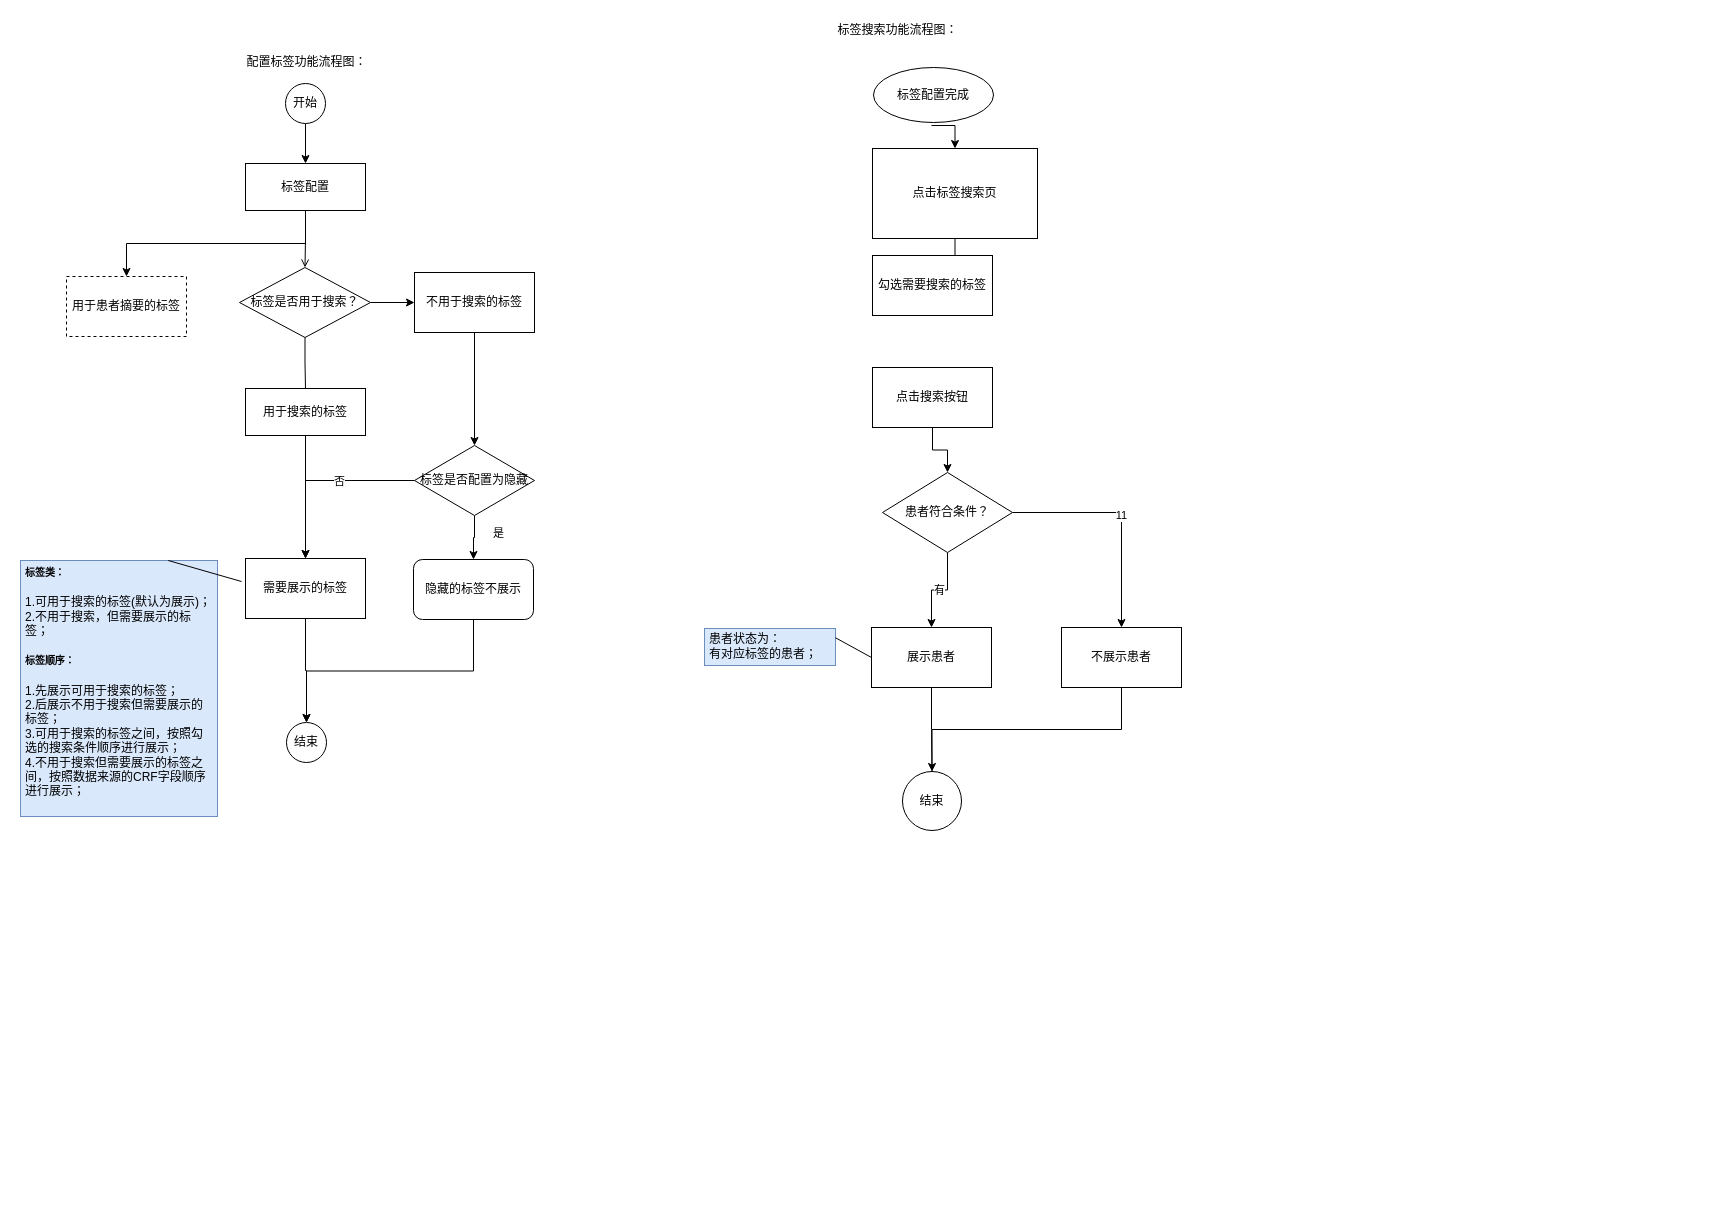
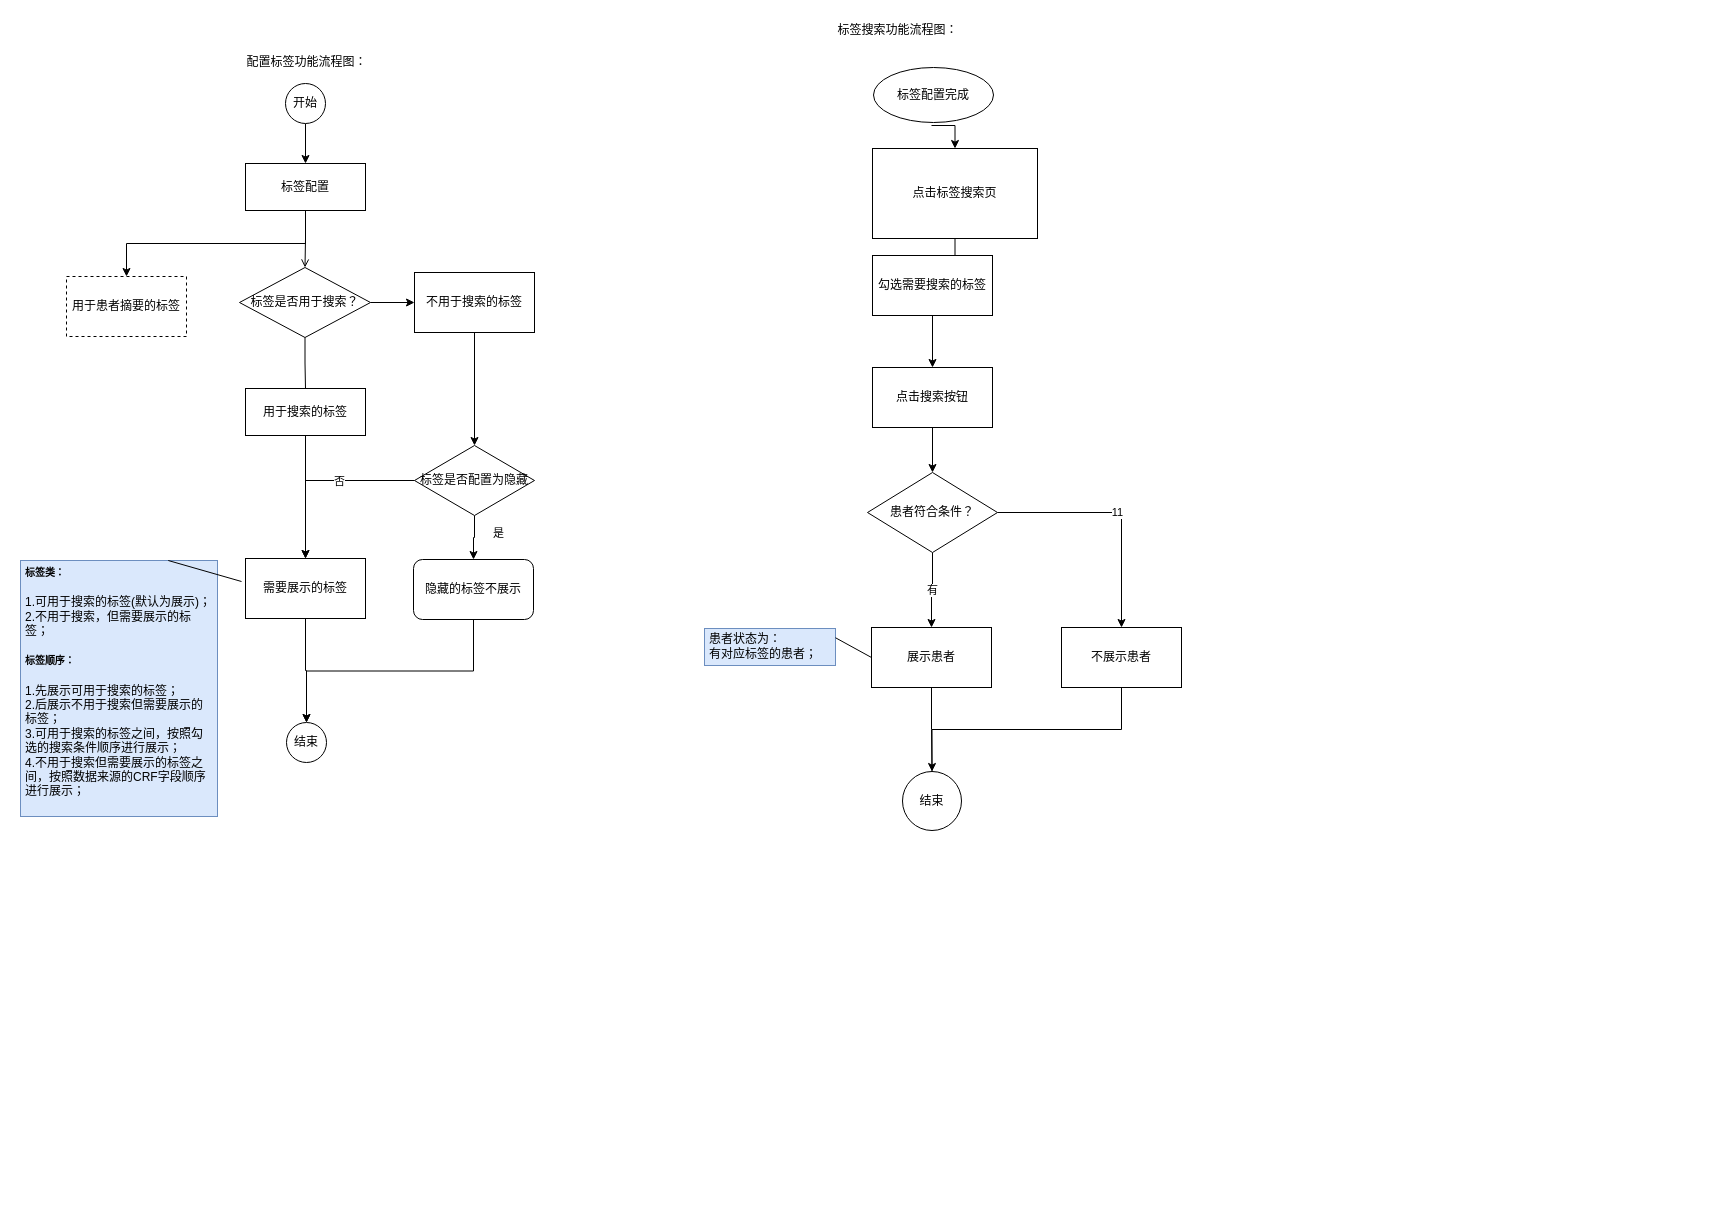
none -> (933, 338)
(948, 513) -> (933, 513)
